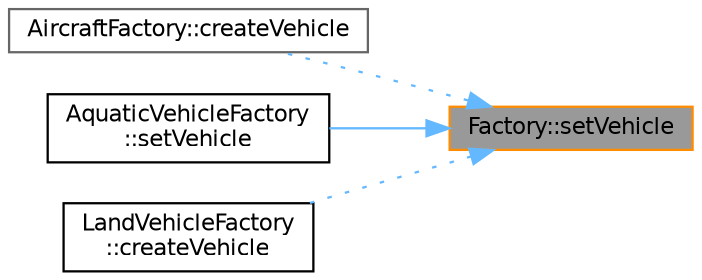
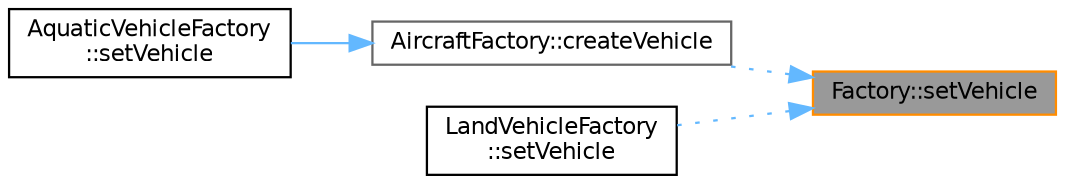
(378, 128) -> (320, 43)
(188, 237) -> (552, 141)
